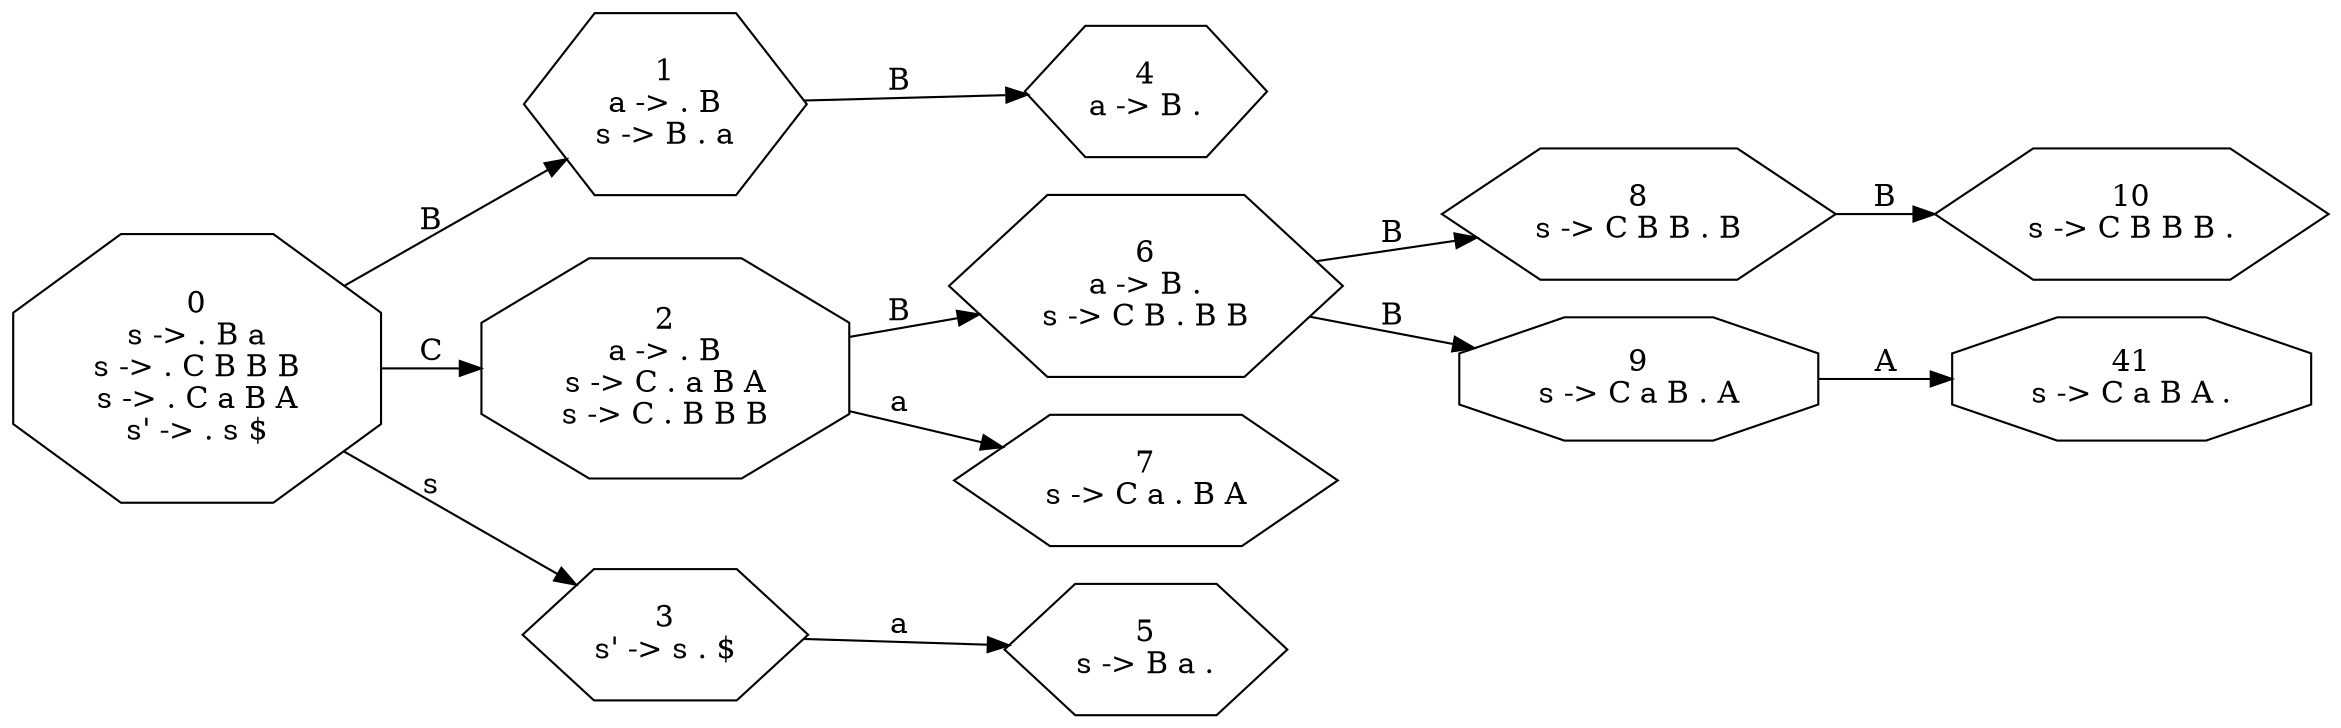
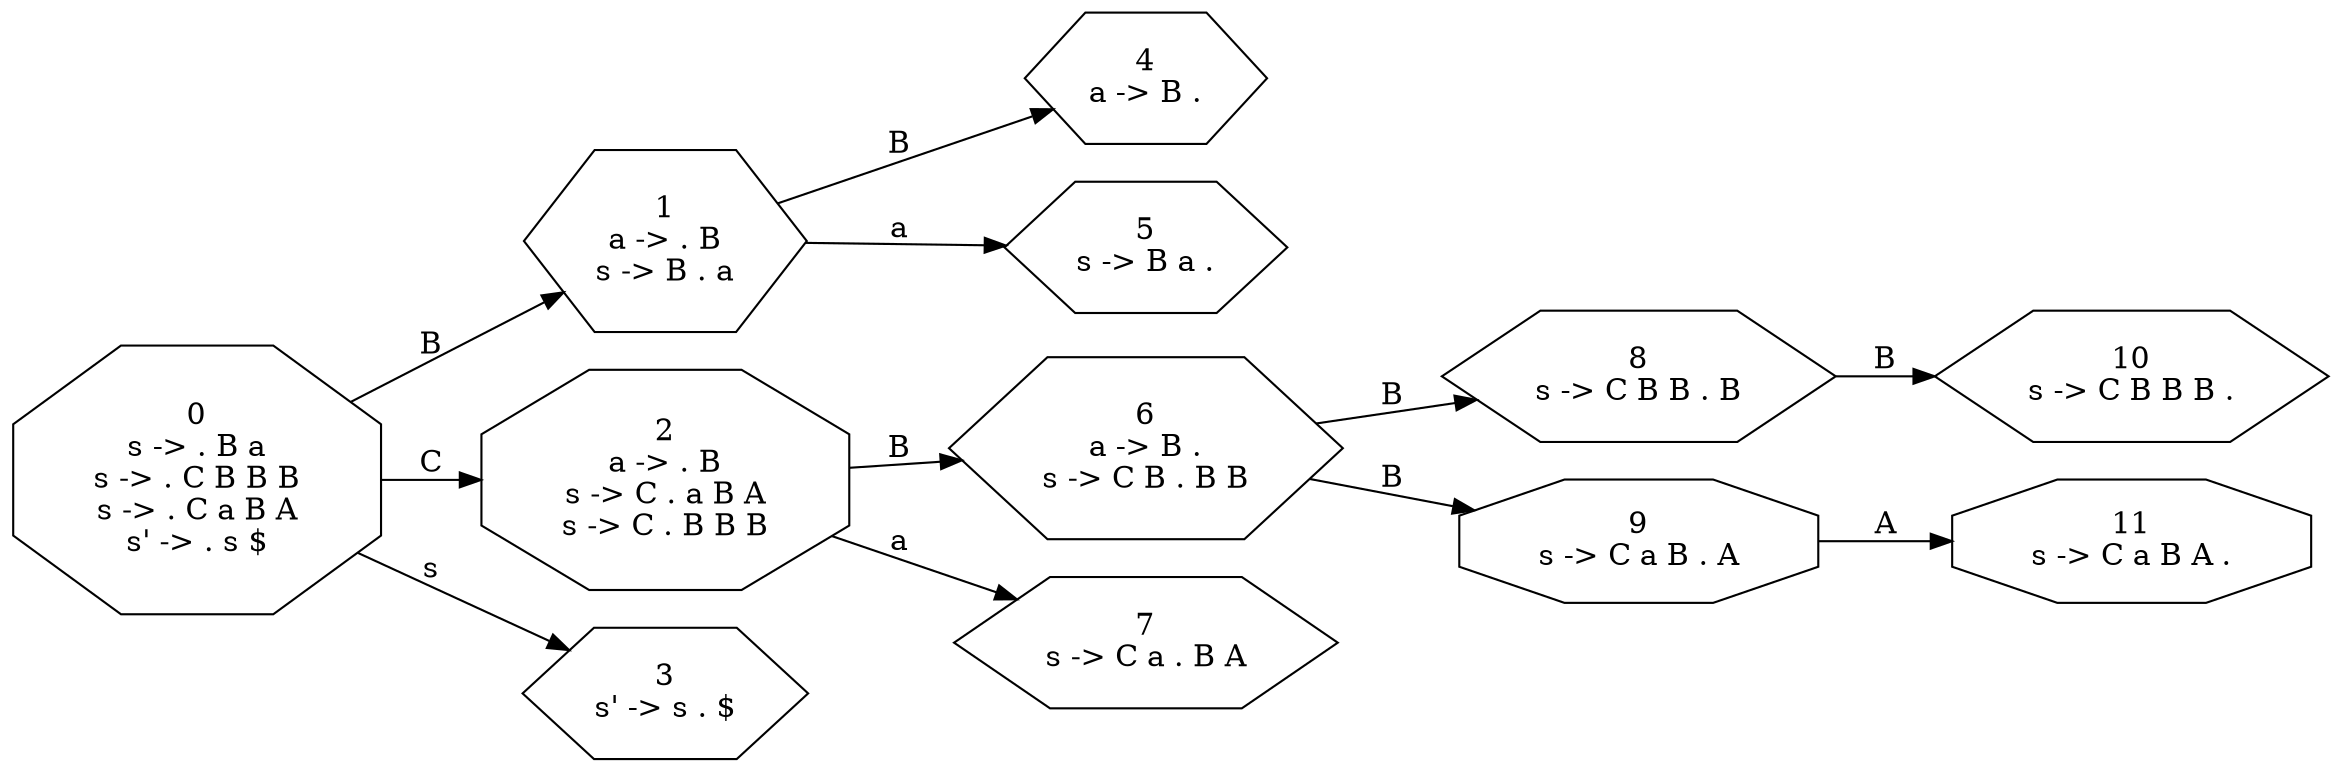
(2132, 379) -> (2132, 541)
(896, 642) -> (895, 244)
